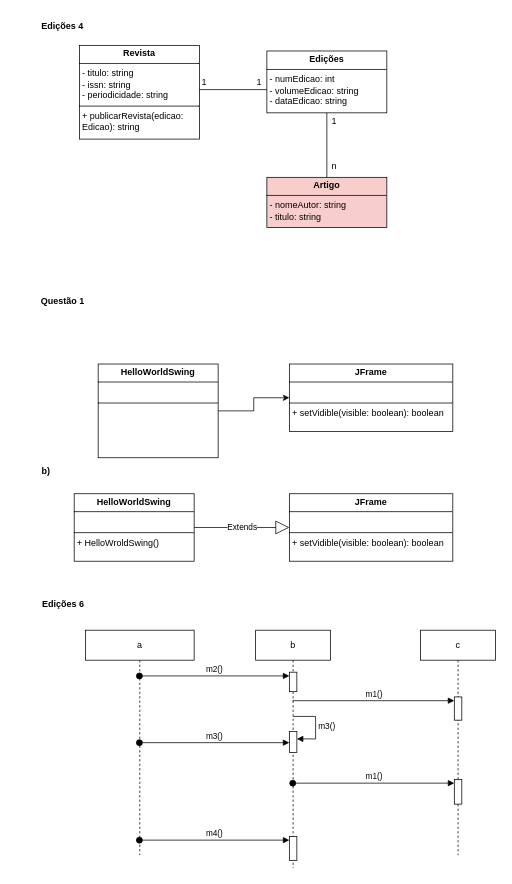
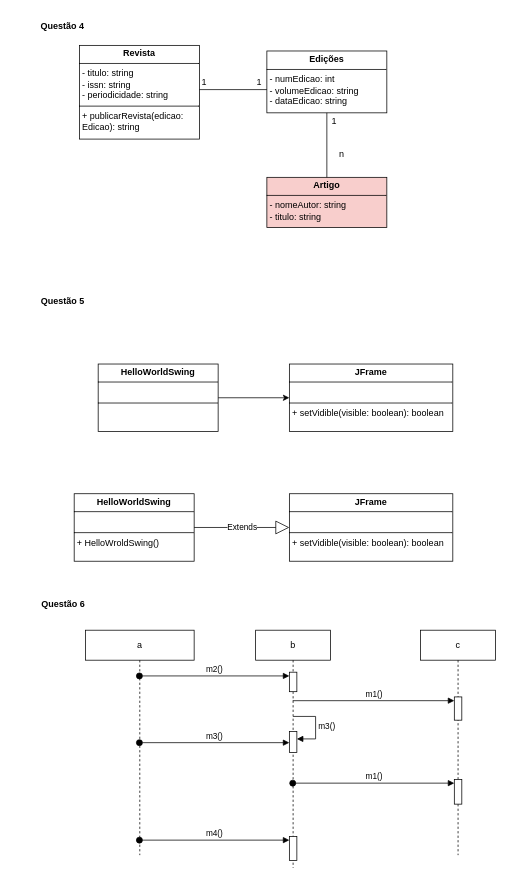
(62, 27) -> (62, 27)
(334, 166) -> (342, 155)
(63, 301) -> (63, 301)
(158, 411) -> (158, 398)
(45, 471) -> none
(63, 605) -> (63, 605)
